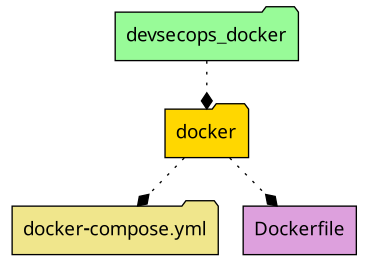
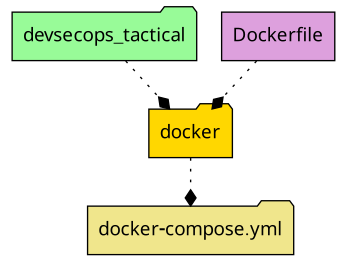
(207, 36) -> (104, 36)
(248, 176) -> (240, 79)
